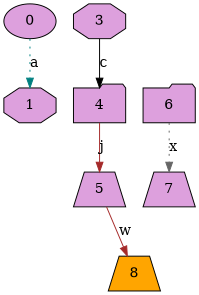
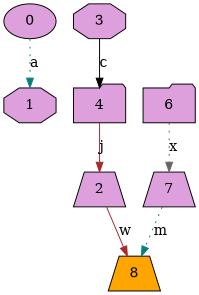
(100, 189) -> (100, 189)
none -> (154, 227)
